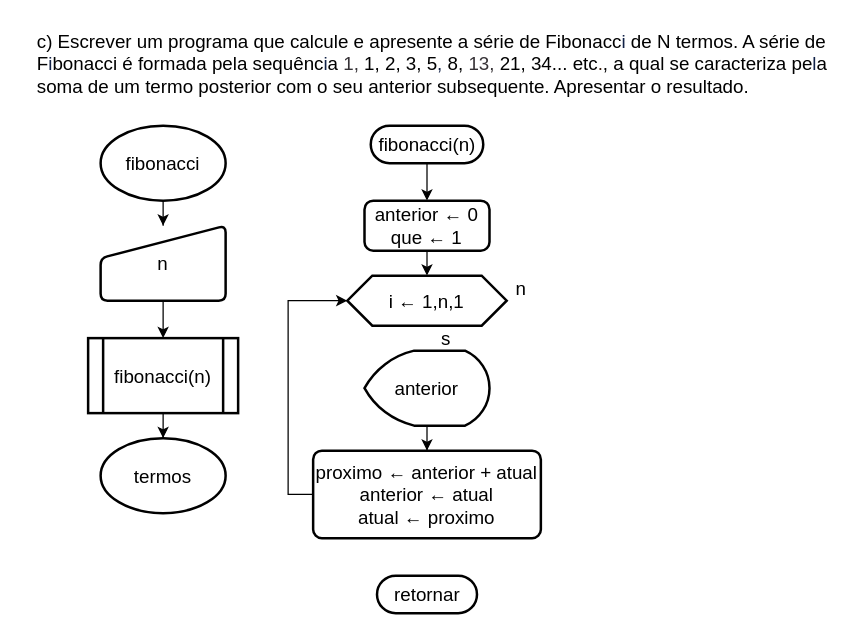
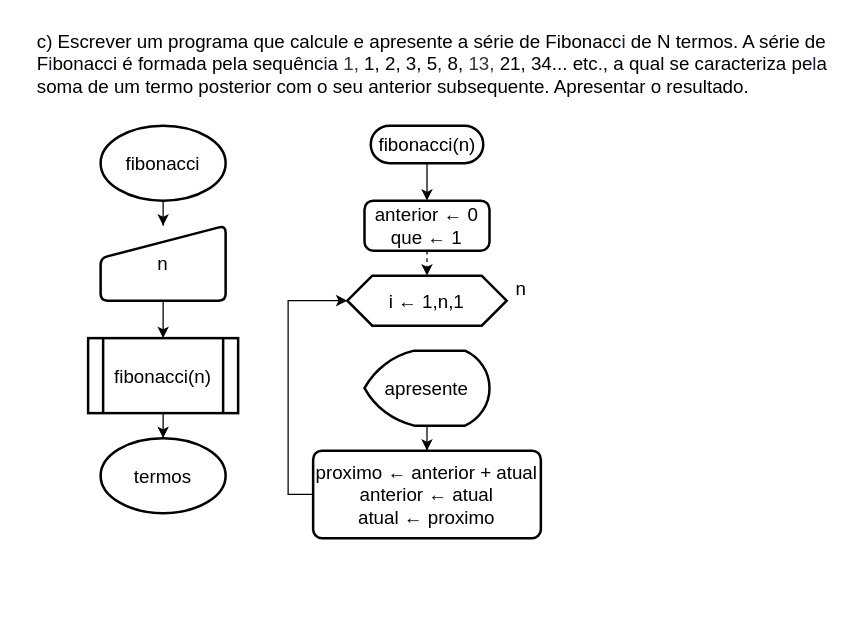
(427, 260) -> (427, 260)
(446, 338) -> none
(427, 388) -> (427, 388)
(427, 594) -> none
